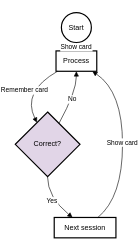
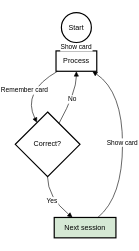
(48, 144) -> (48, 144)
(85, 228) -> (85, 228)
